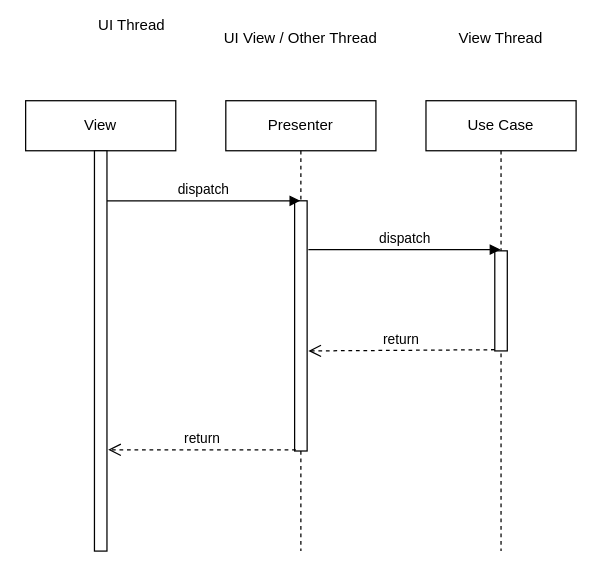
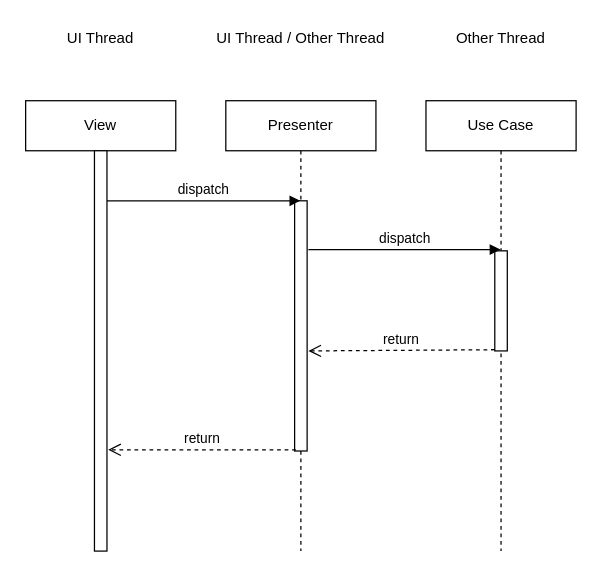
(132, 26) -> (101, 38)
(301, 38) -> (301, 38)
(501, 38) -> (501, 38)
